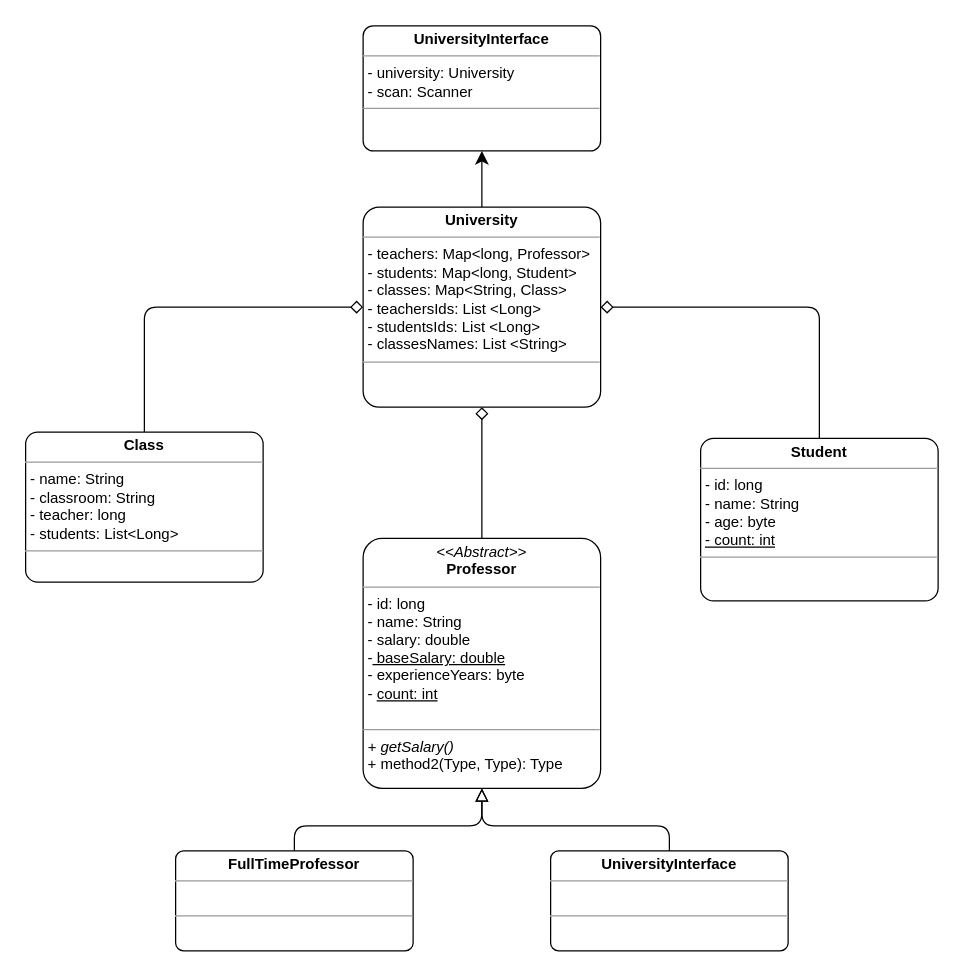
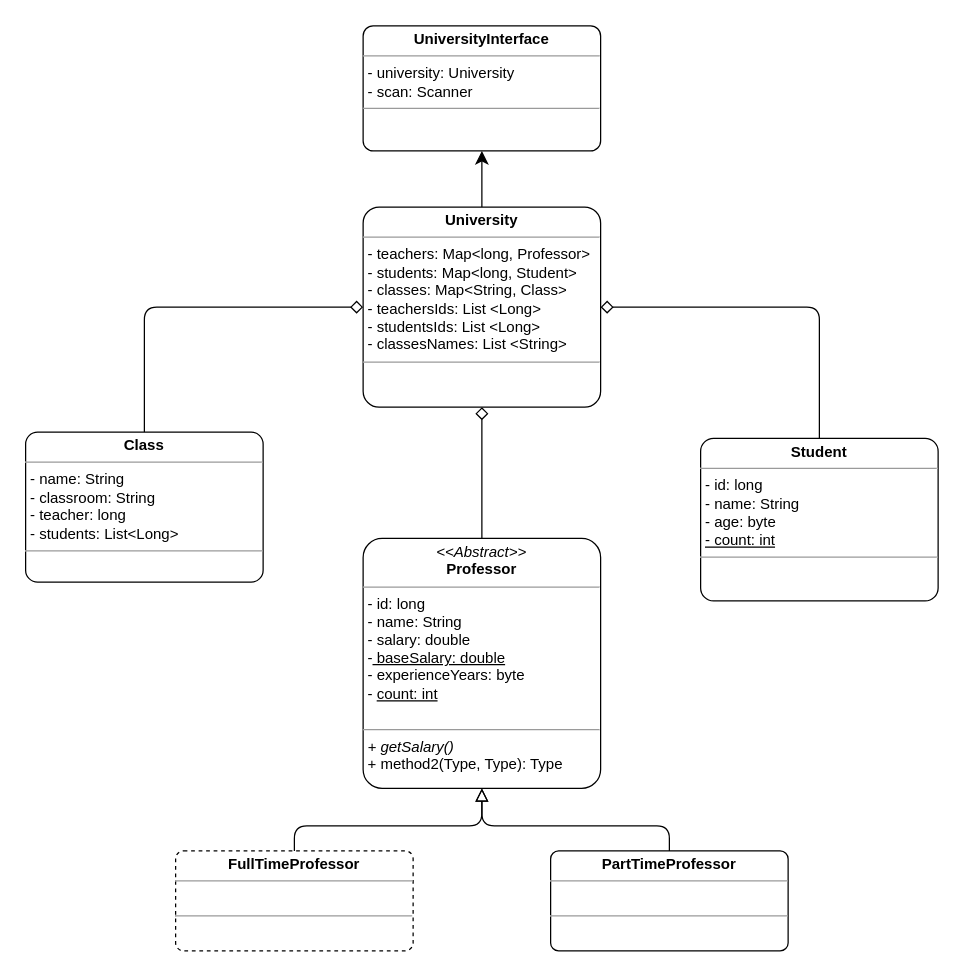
(627, 860) -> (620, 860)
(294, 901) -> (294, 901)
